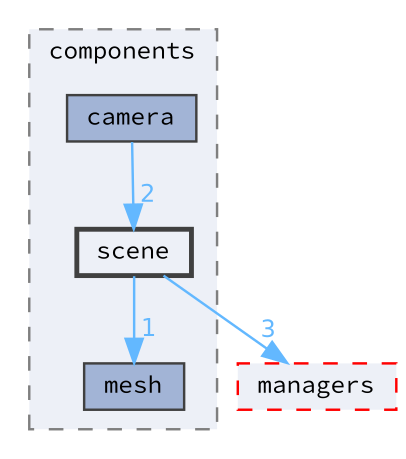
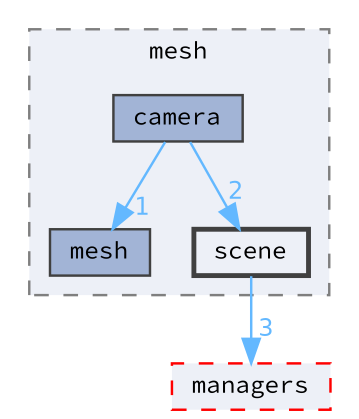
(123, 52) -> (179, 52)
(134, 307) -> (145, 175)
